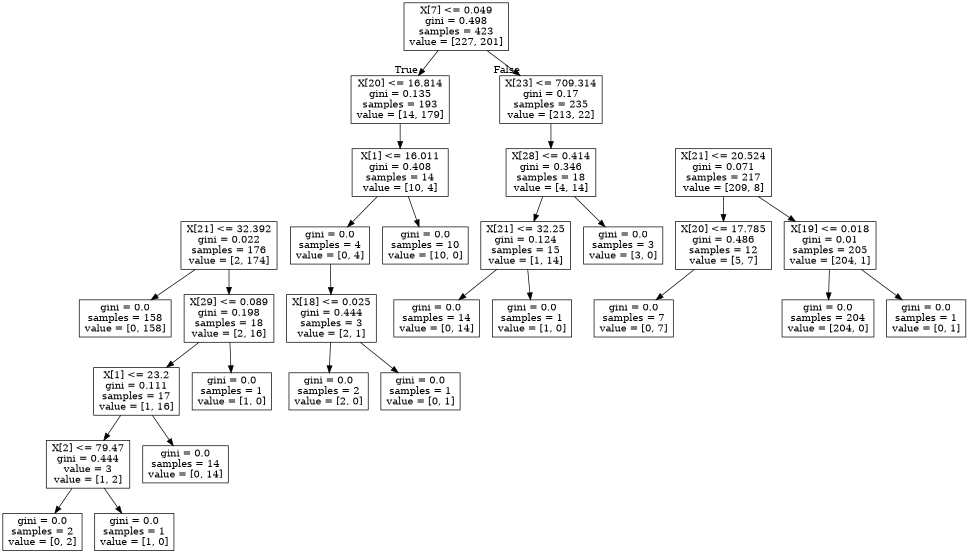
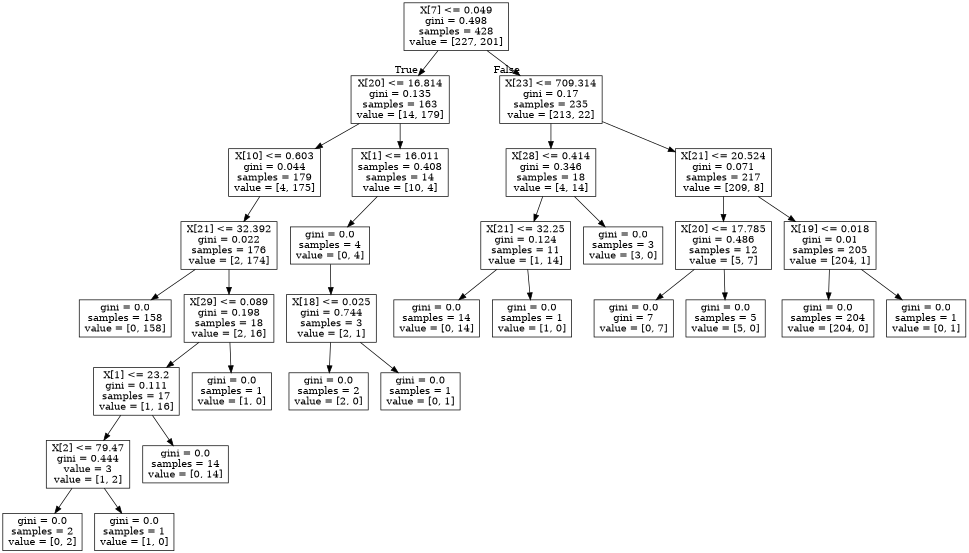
(456, 27) -> (456, 27)
(400, 100) -> (400, 100)
none -> (636, 135)
none -> (275, 173)
(400, 173) -> (400, 173)
(425, 245) -> none
(526, 245) -> (526, 245)
(331, 318) -> (331, 318)
(634, 318) -> (634, 318)
none -> (726, 318)
